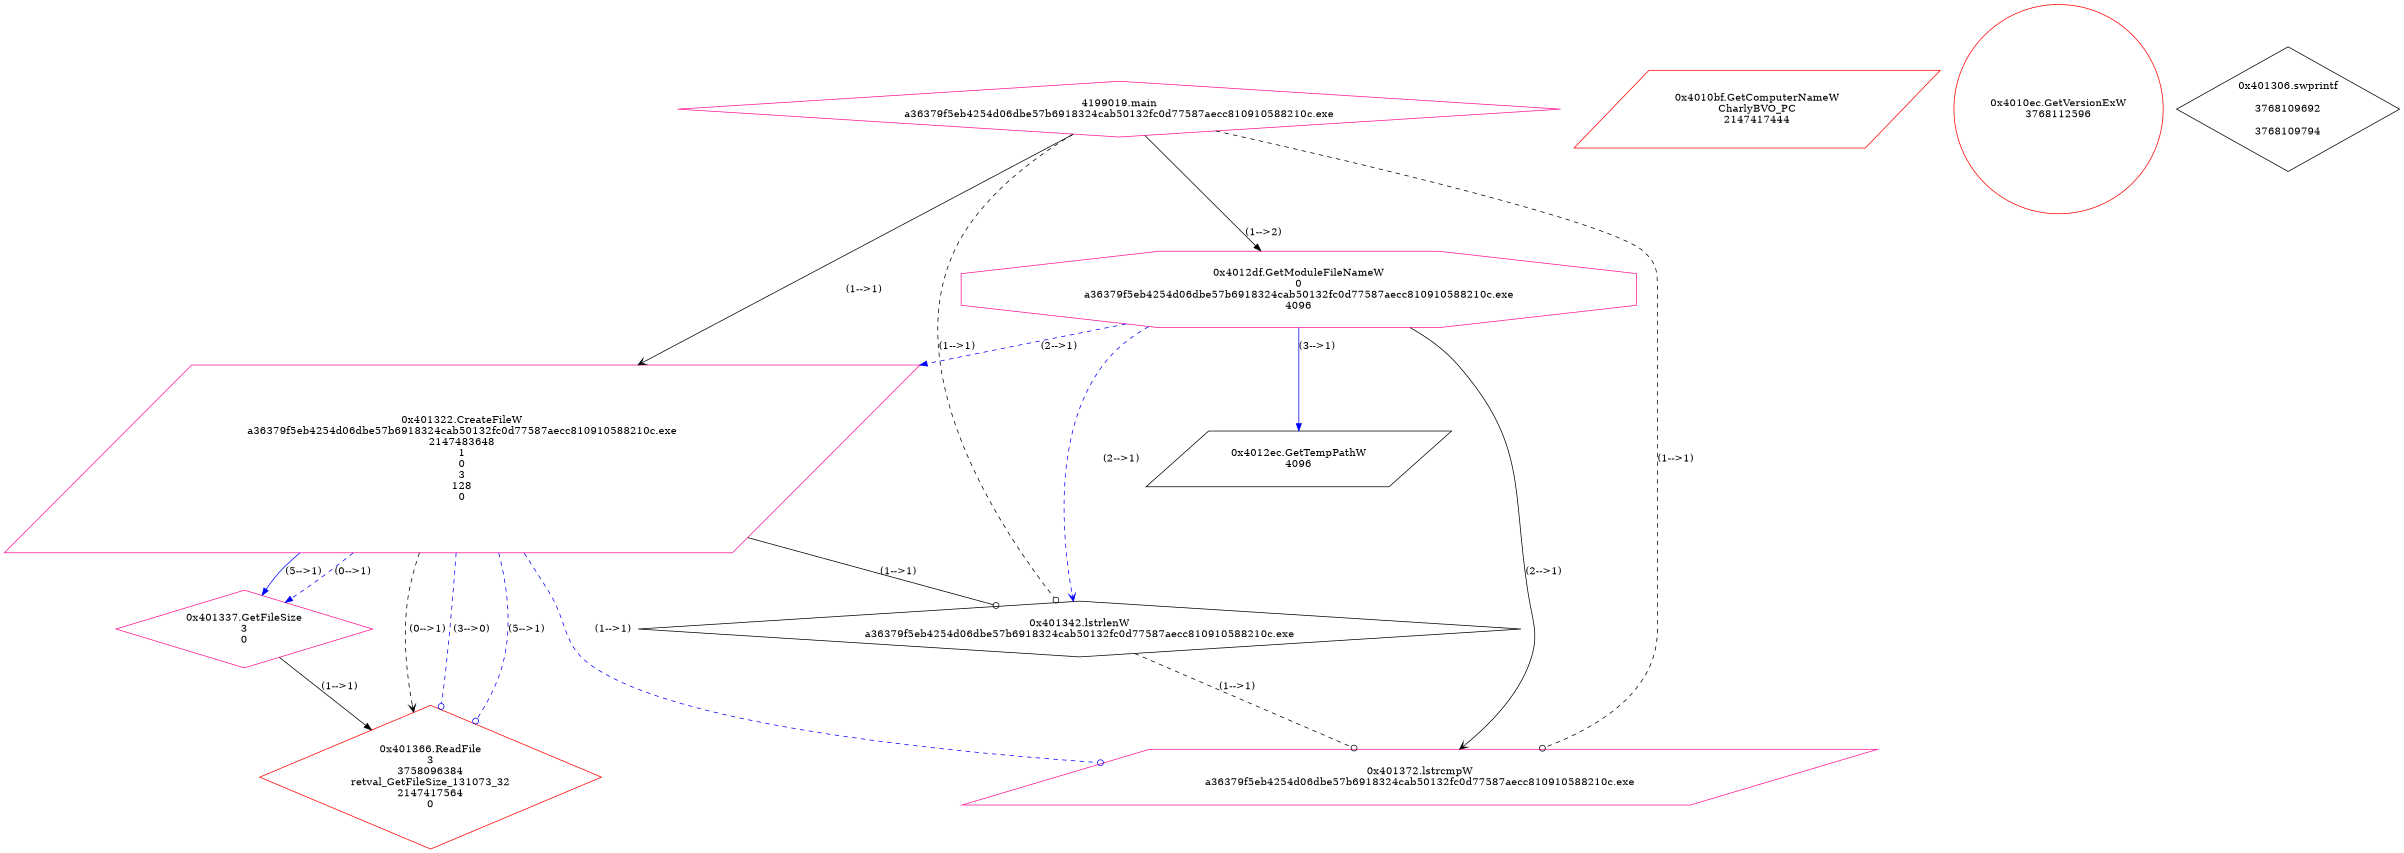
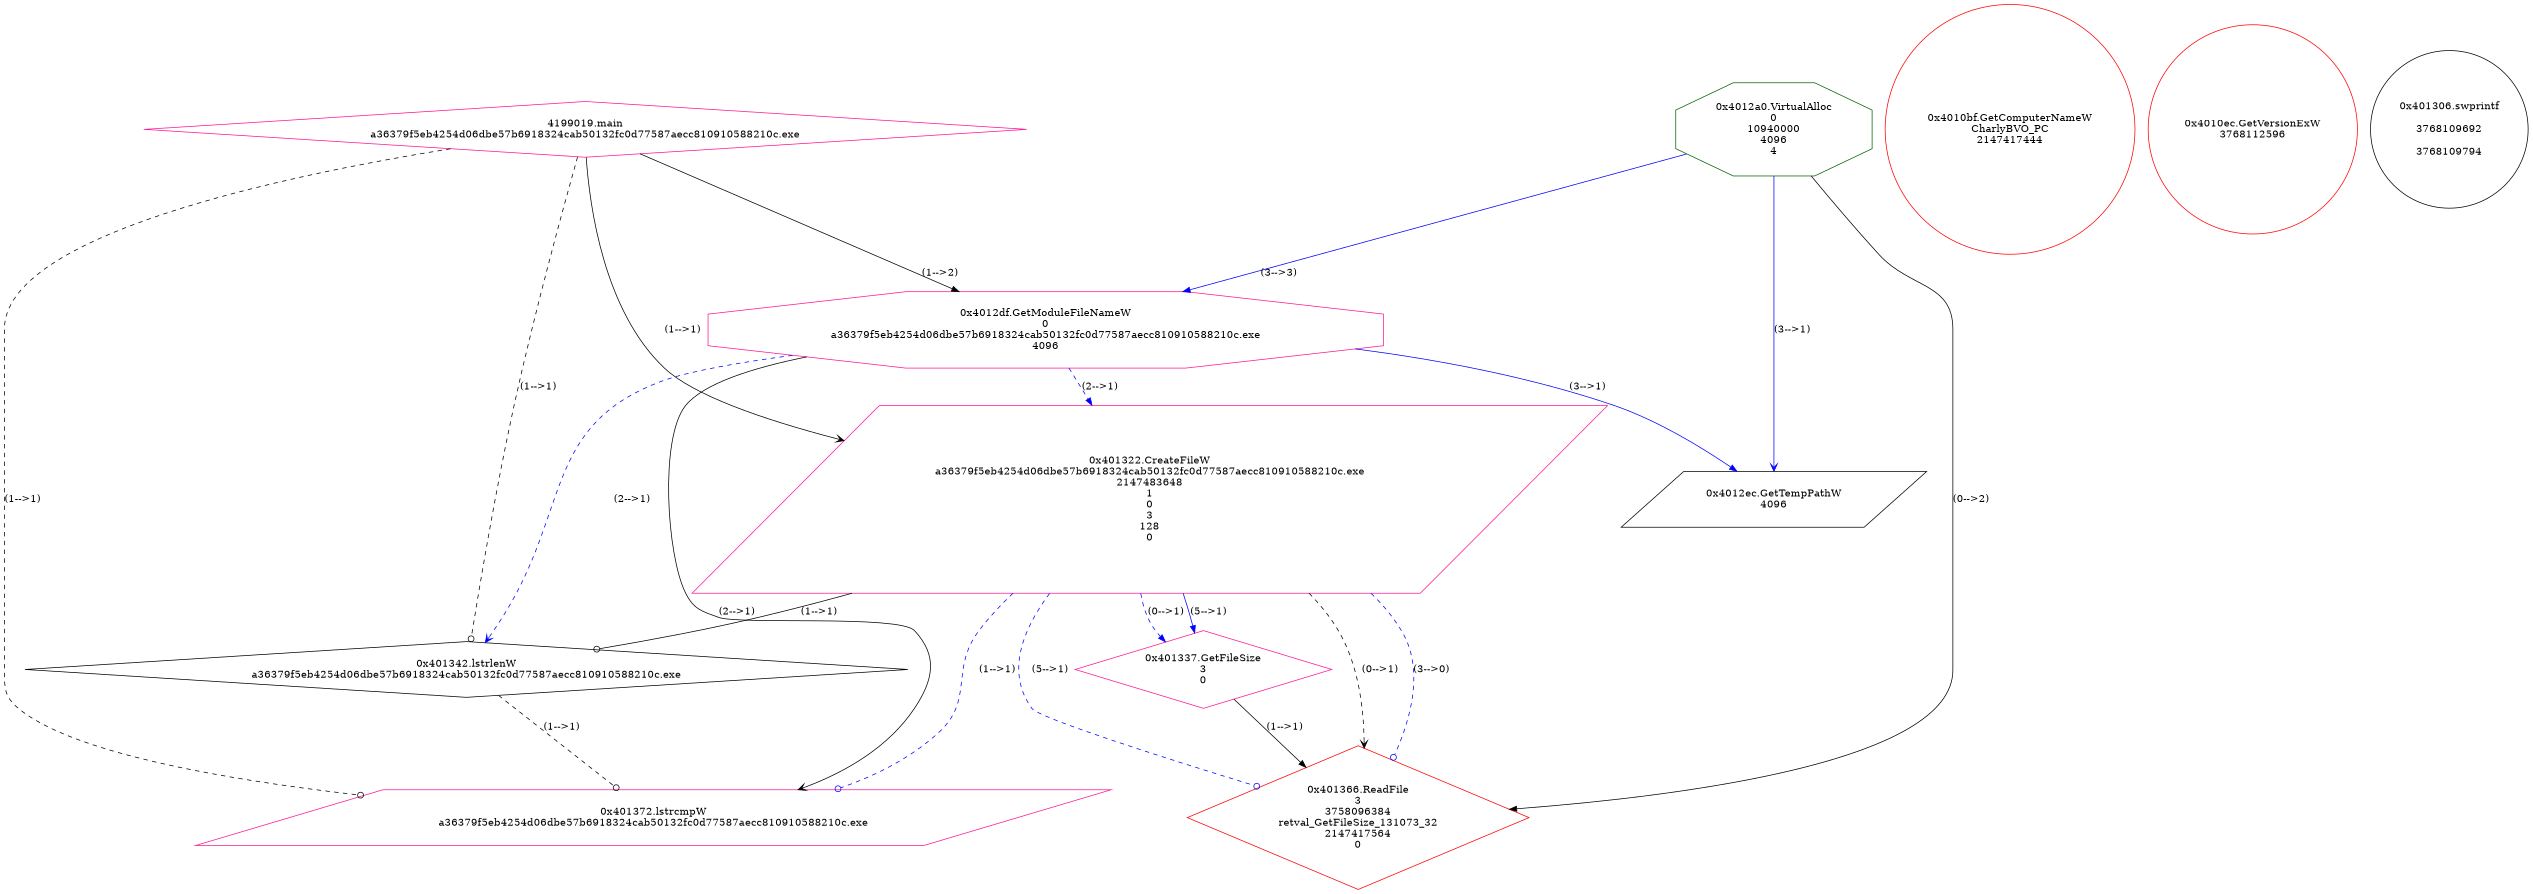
(1757, 109) -> (2010, 129)
(2288, 109) -> (2449, 129)
none -> (1774, 129)
